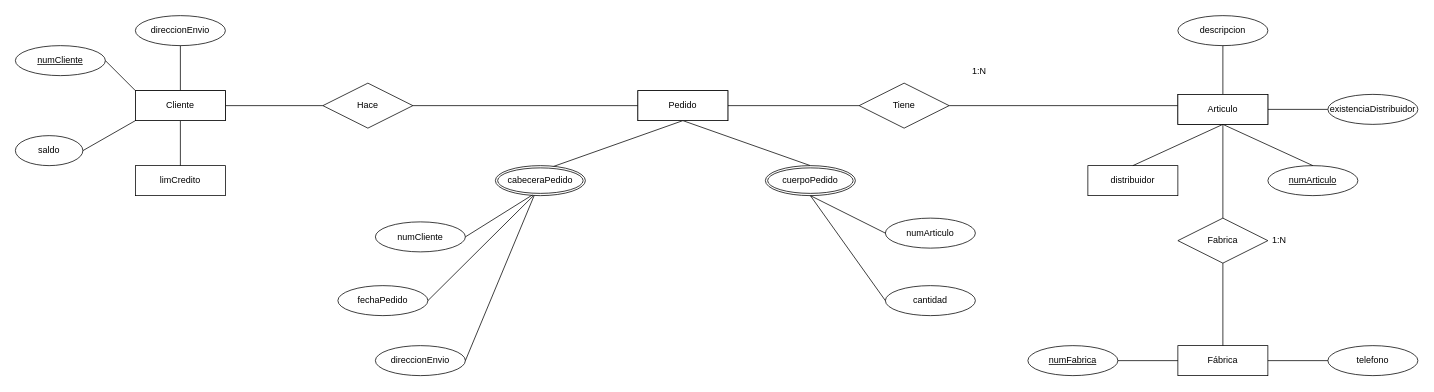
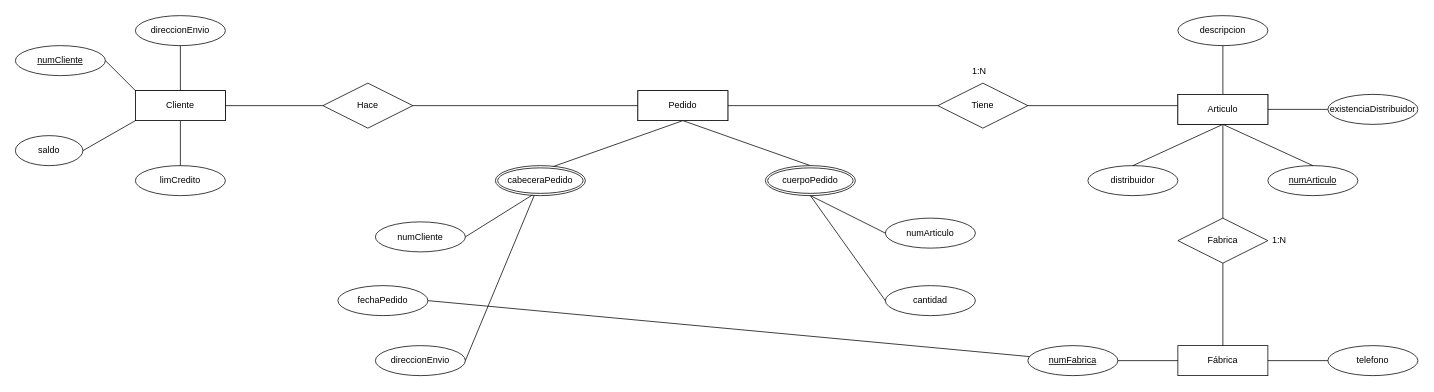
(904, 105) -> (983, 105)
(180, 180) -> (180, 180)
(1133, 180) -> (1133, 180)
(479, 249) -> (729, 328)
